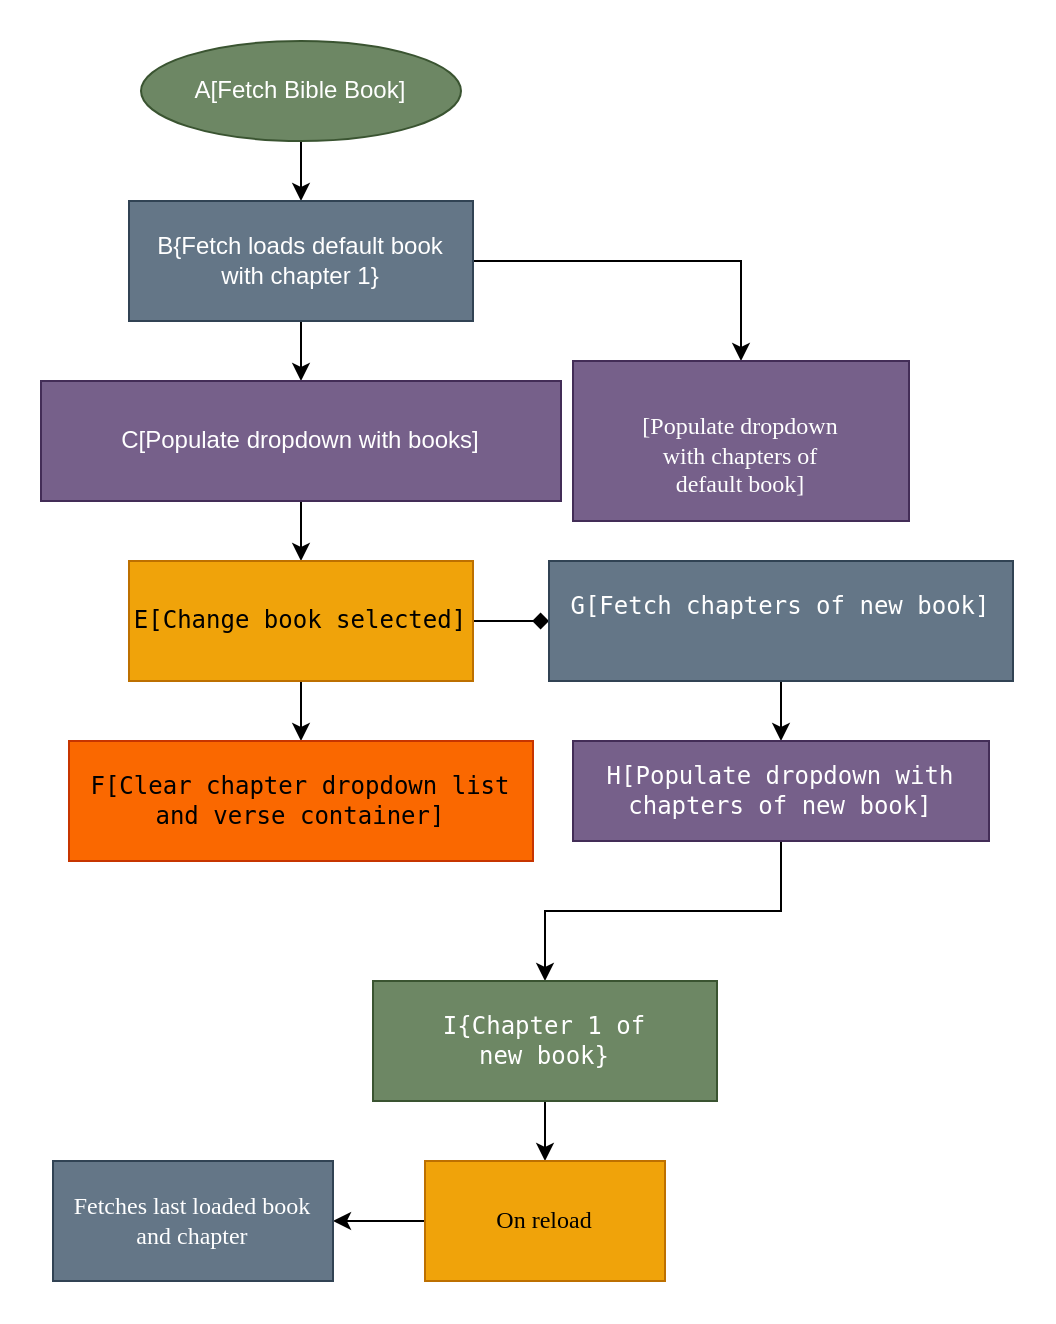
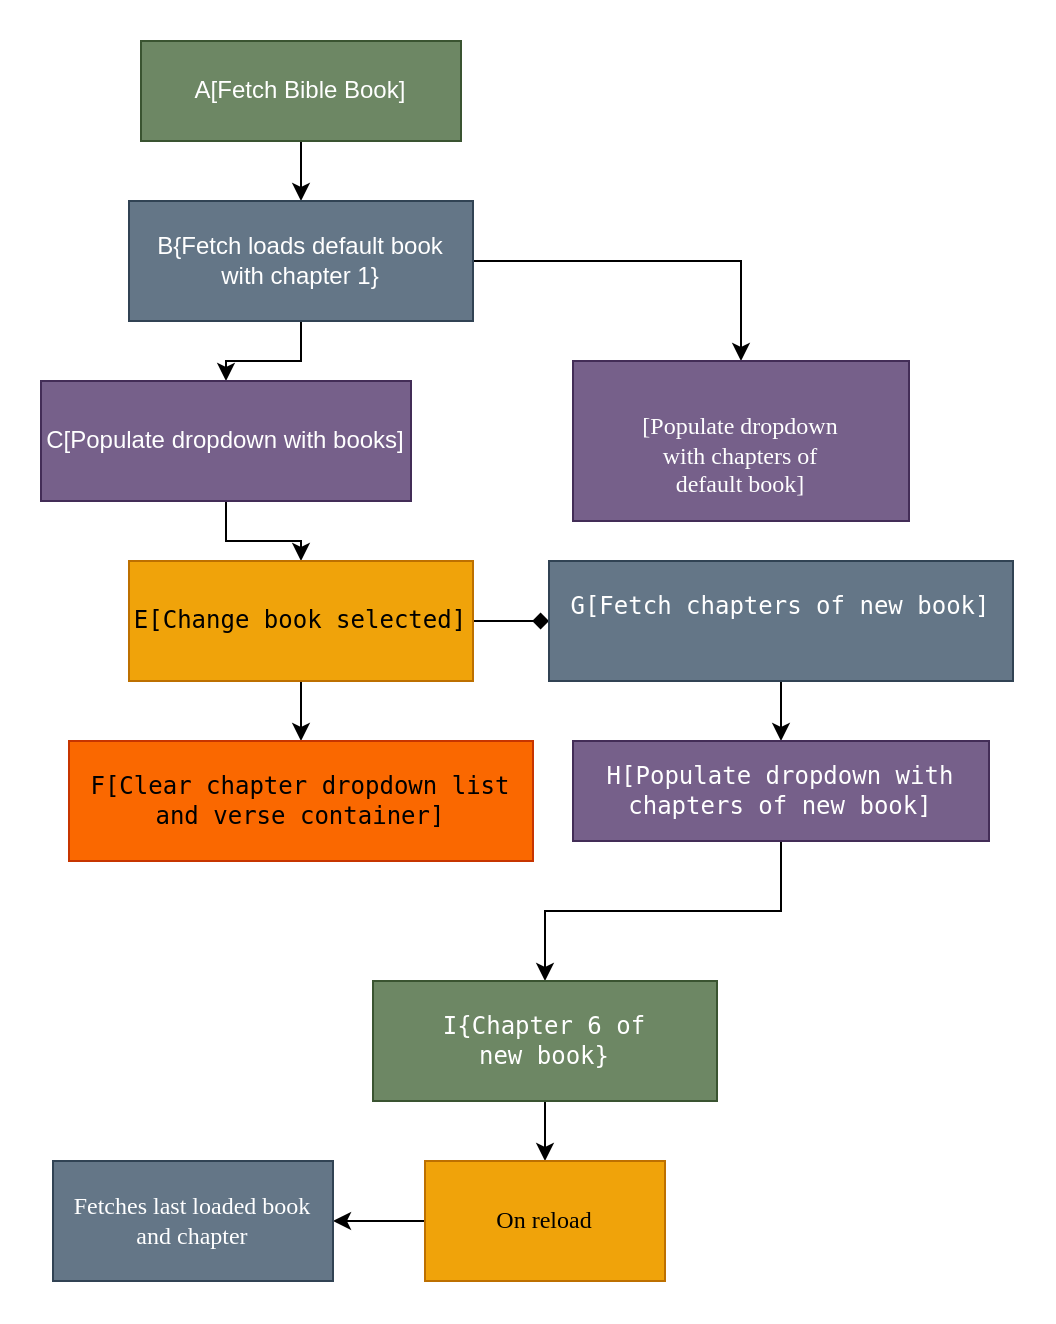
(301, 91) -> (301, 91)
(301, 441) -> (226, 441)
(545, 1041) -> (545, 1041)
